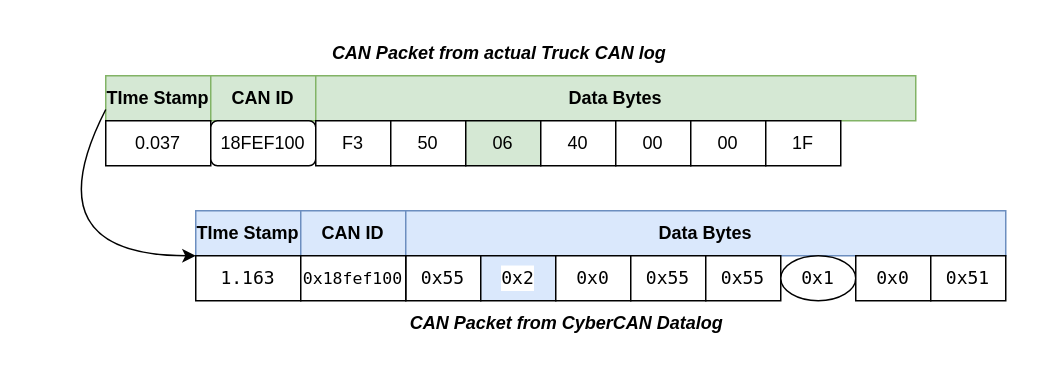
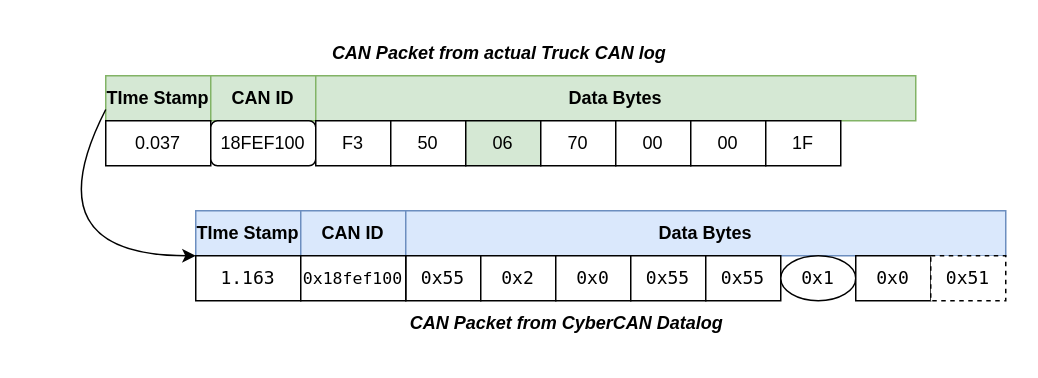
(578, 143) -> (578, 143)
(518, 278) -> (518, 278)
(968, 278) -> (968, 278)
